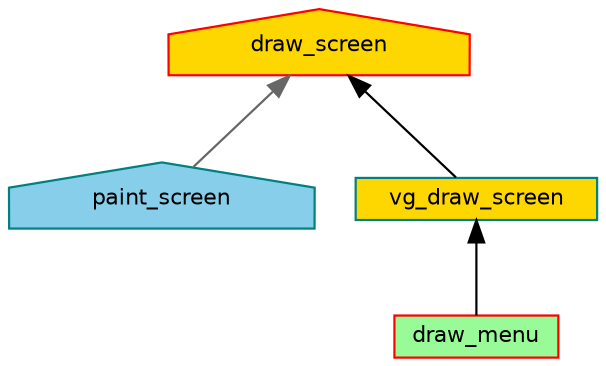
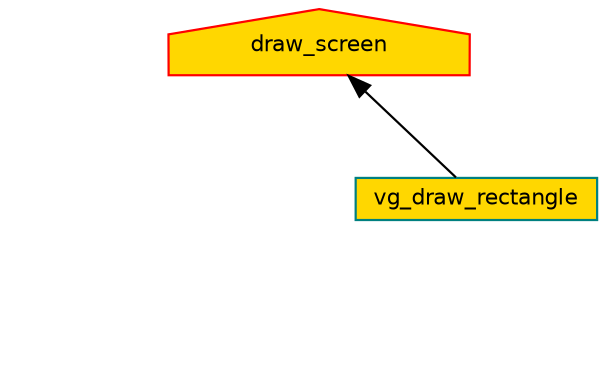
(162, 199) -> none
(476, 199) -> (476, 199)
(476, 337) -> none
